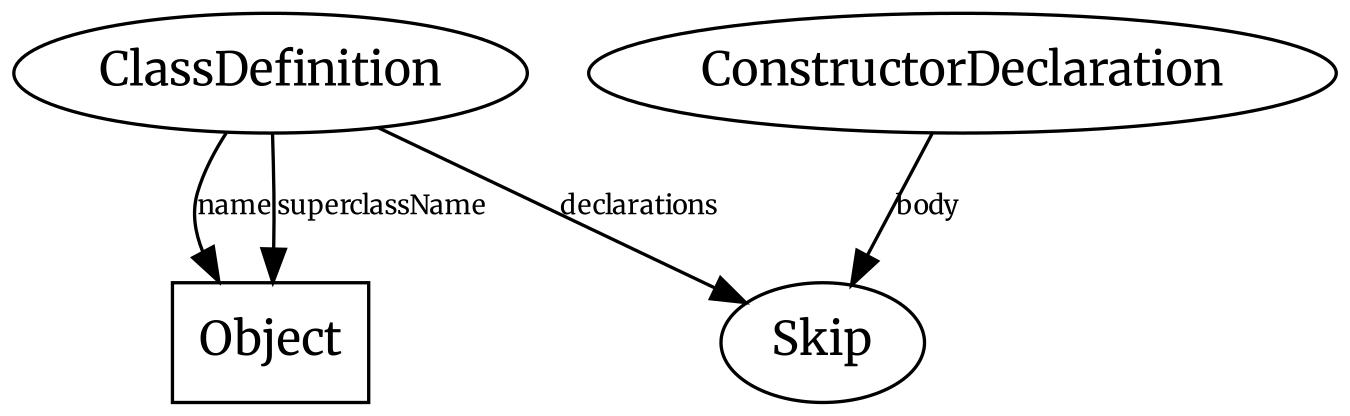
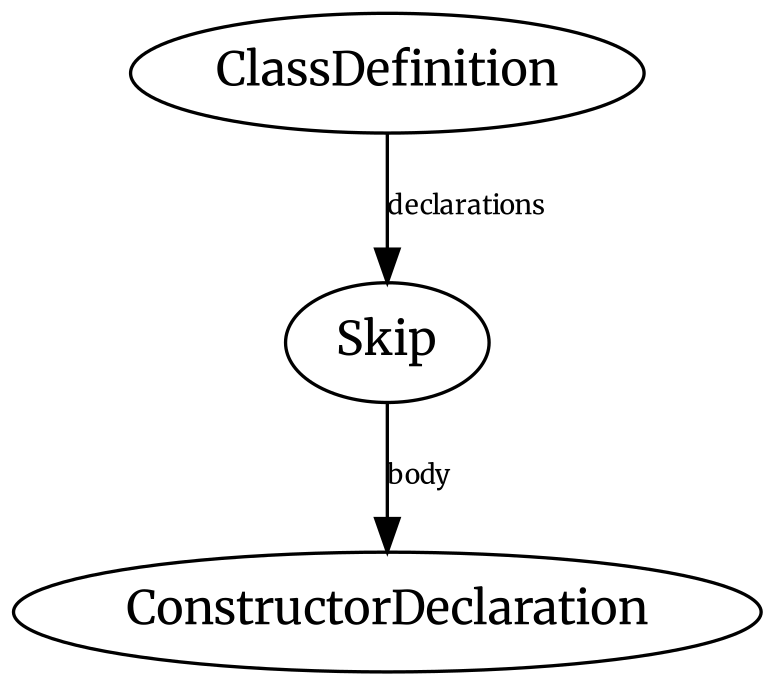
(900, 194) -> (387, 461)
(271, 343) -> none
